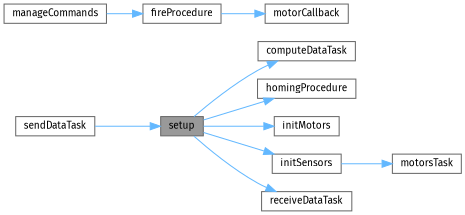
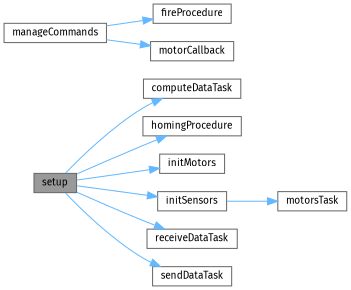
(238, 14) -> (123, 42)
(123, 126) -> (106, 231)
